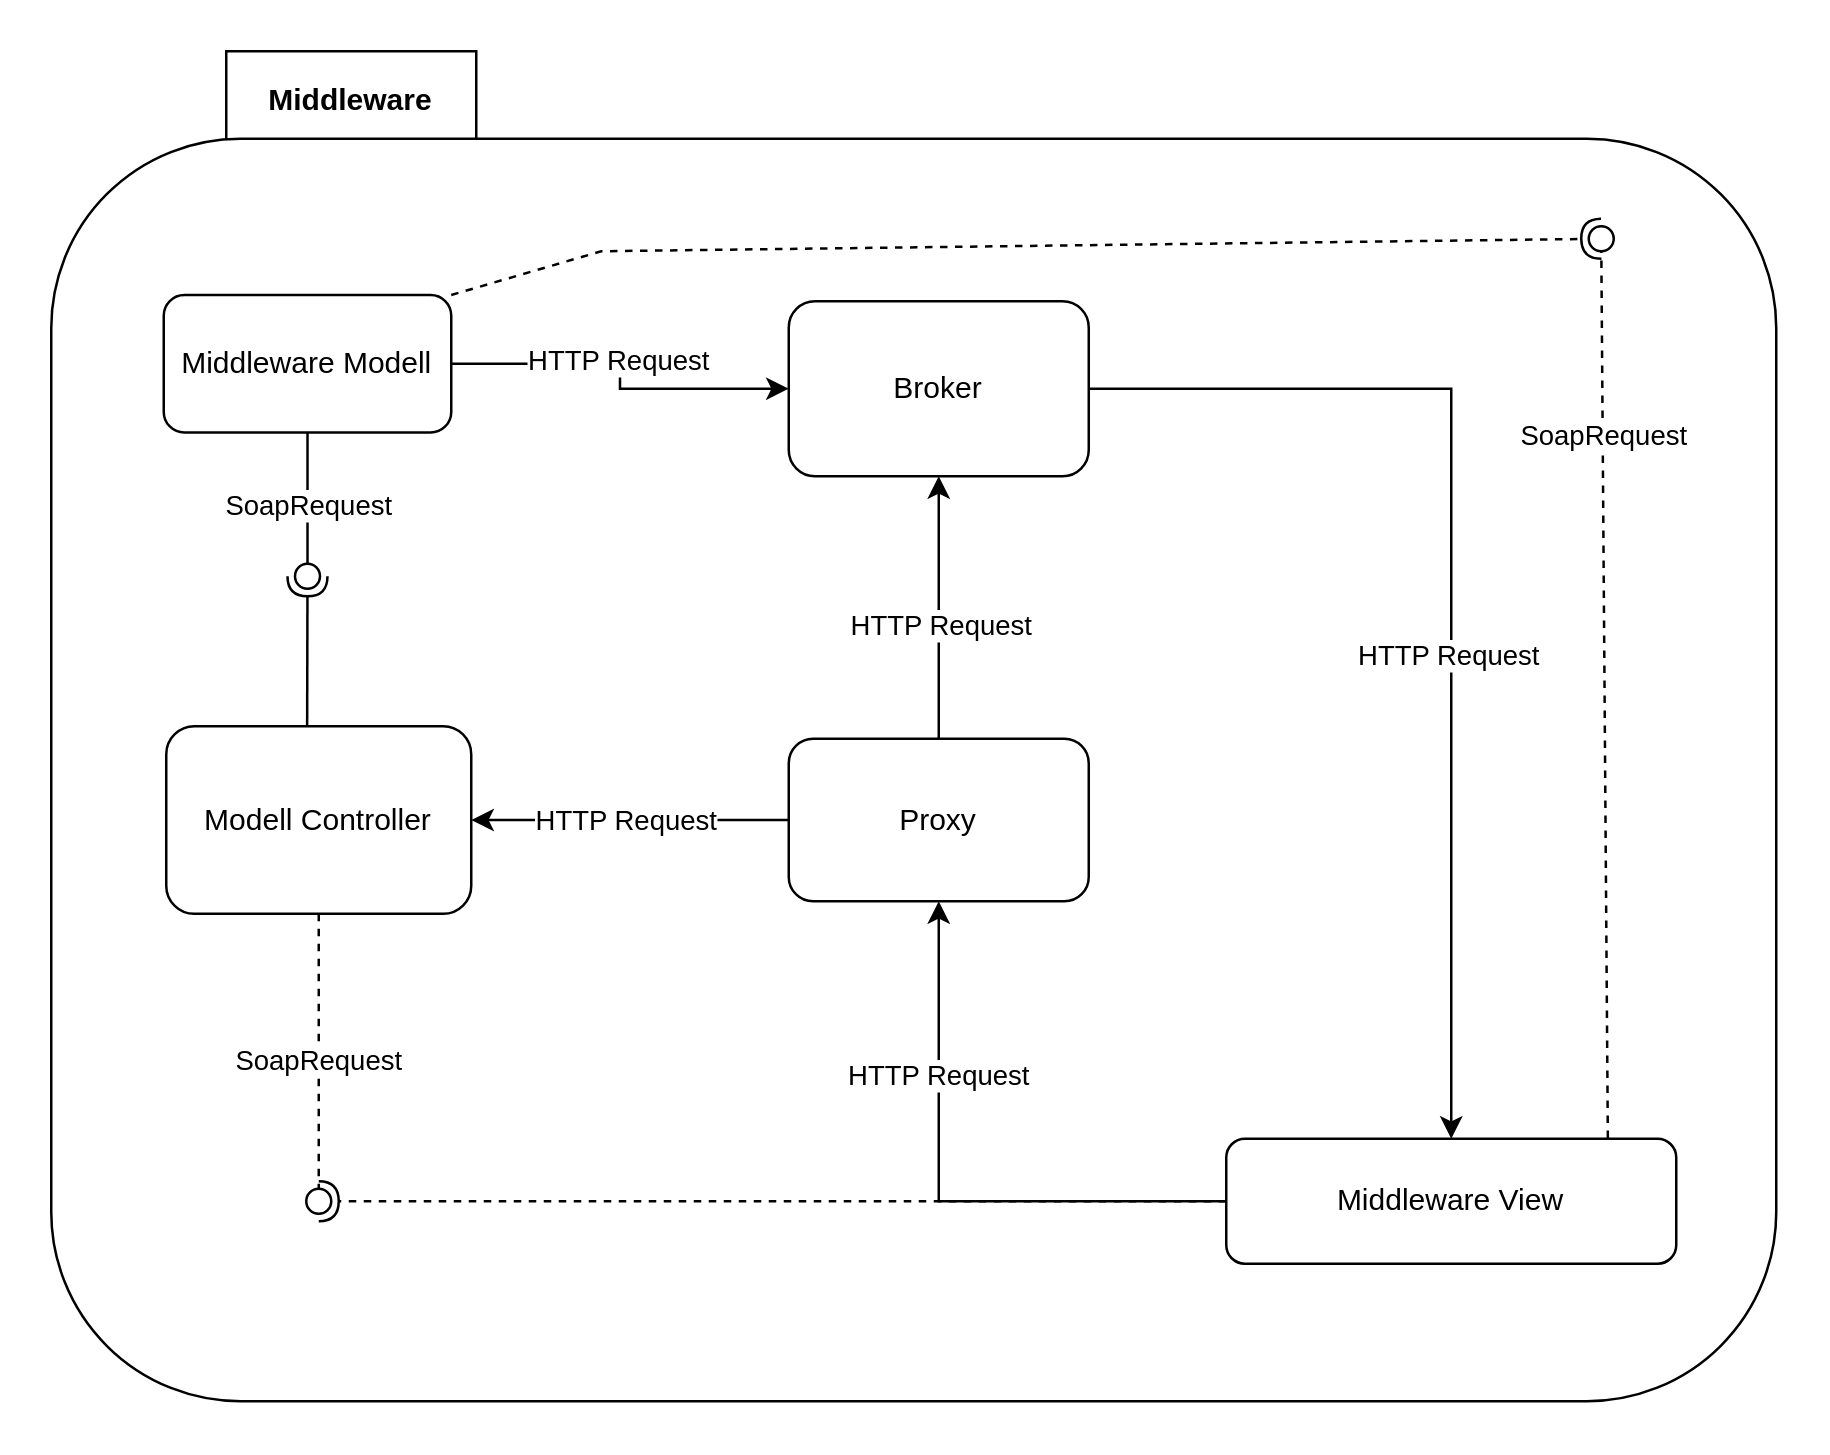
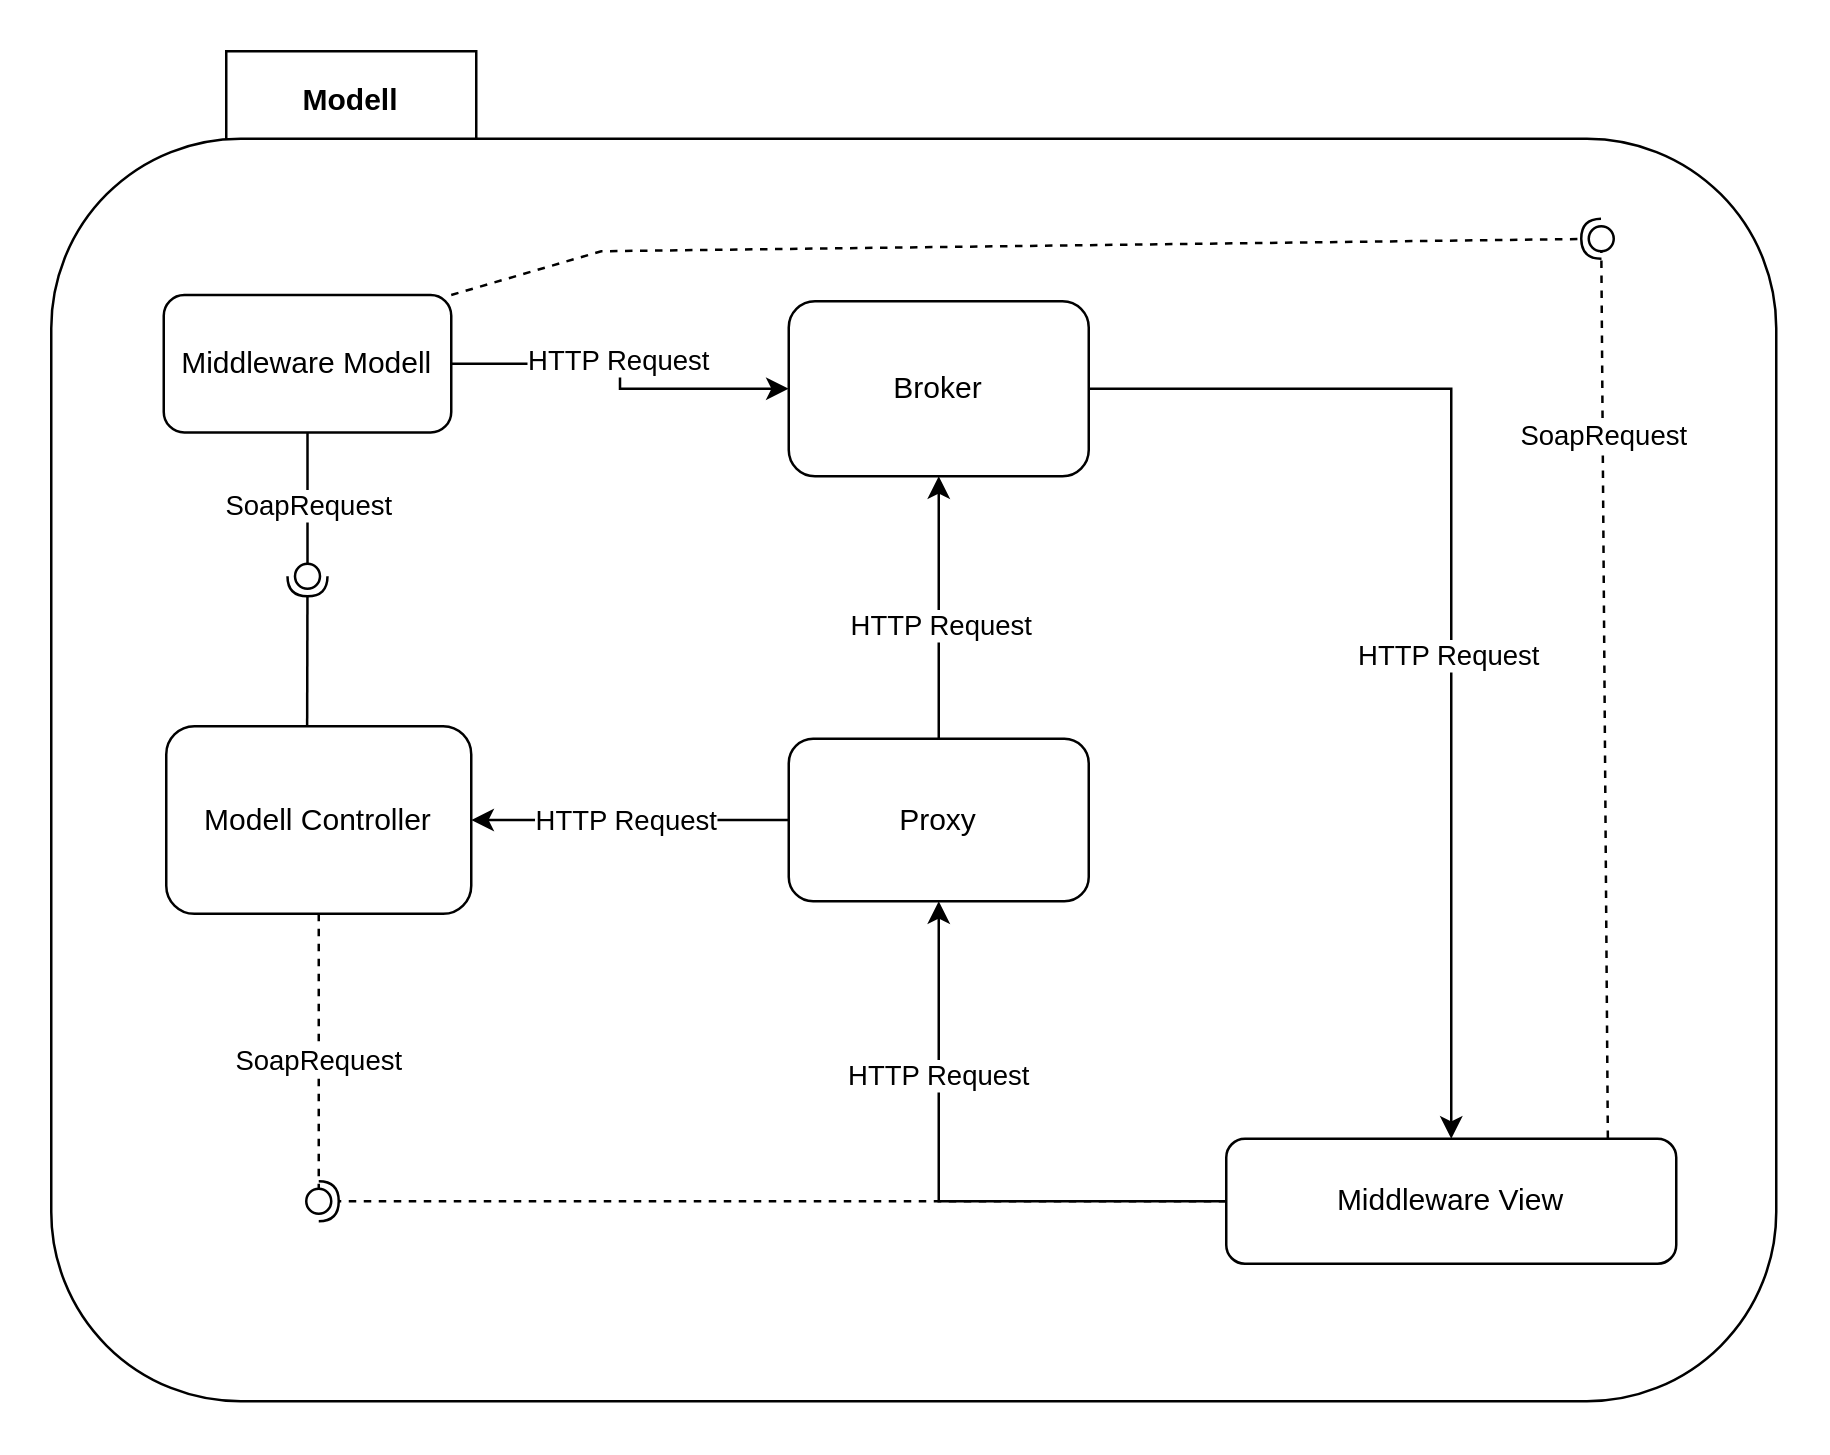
(351, 101) -> (351, 101)
